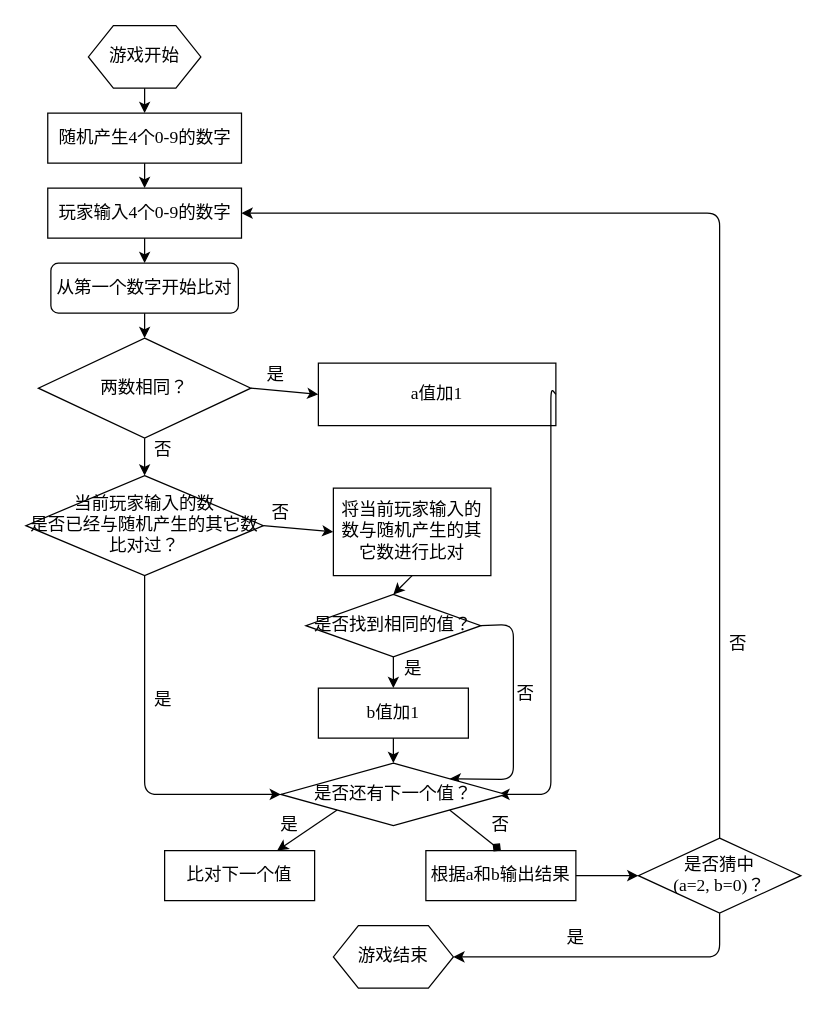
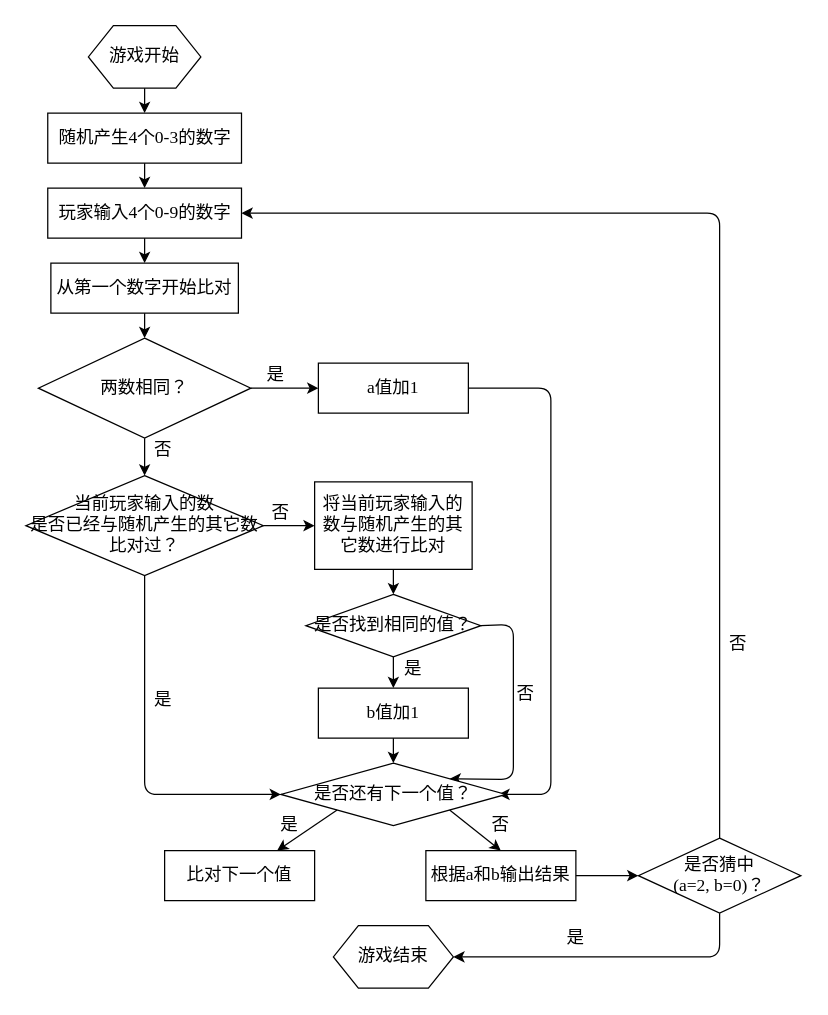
(145, 138) -> (145, 138)
(144, 288) -> (144, 288)
(437, 394) -> (393, 388)
(412, 532) -> (393, 526)
(492, 844) -> (493, 844)
